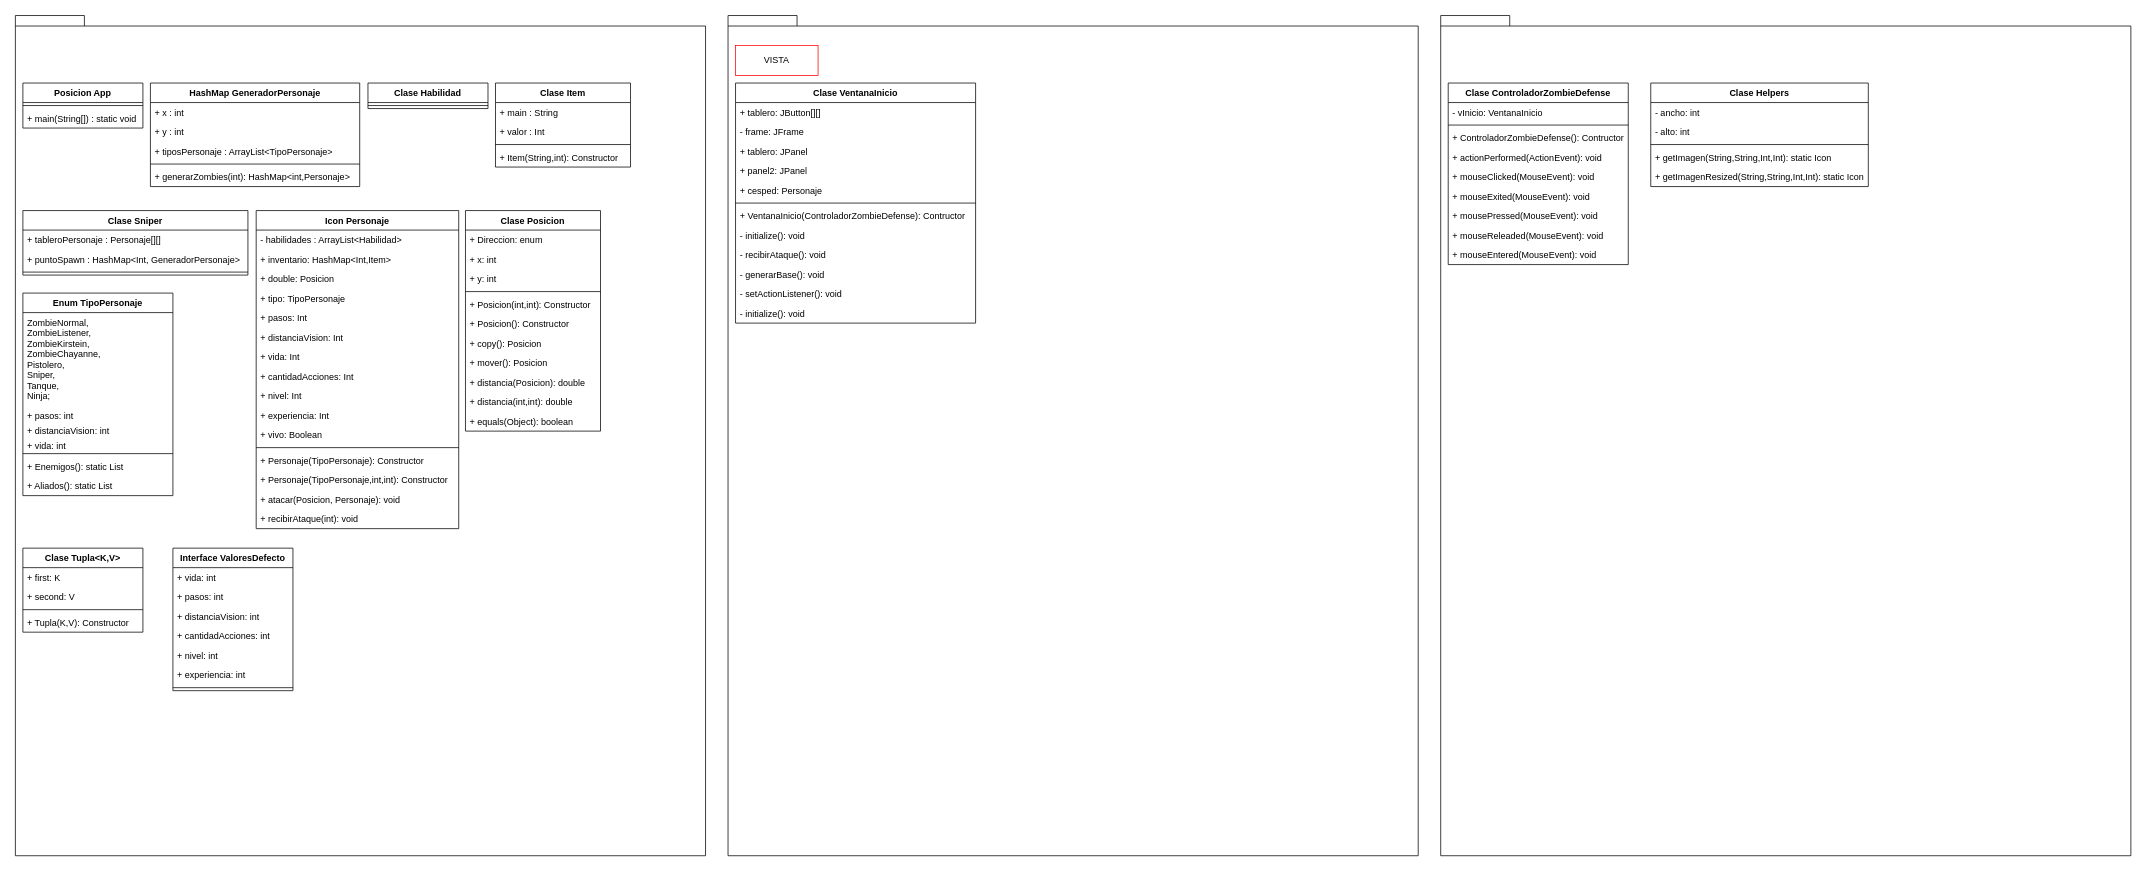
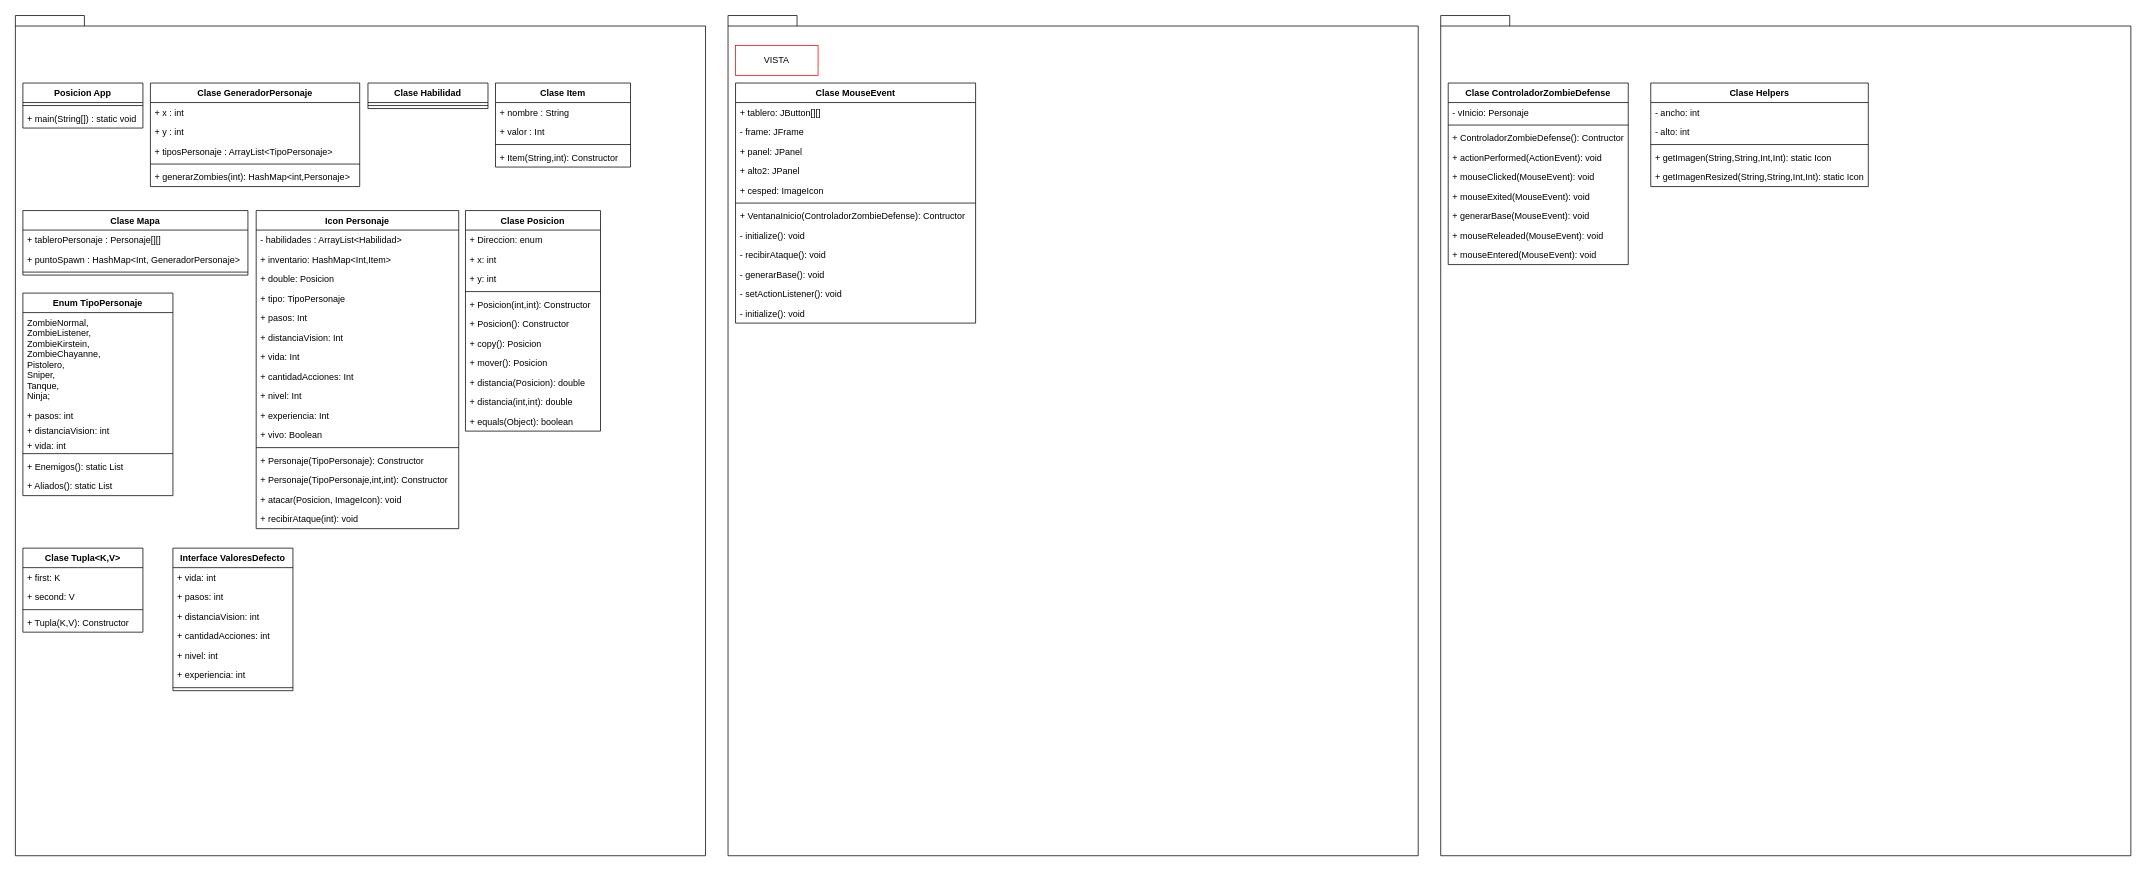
(255, 93) -> (255, 93)
(855, 93) -> (855, 93)
(530, 113) -> (536, 113)
(1504, 113) -> (1497, 113)
(776, 152) -> (771, 152)
(774, 171) -> (771, 171)
(784, 191) -> (784, 191)
(1528, 216) -> (1525, 216)
(135, 221) -> (135, 221)
(339, 500) -> (339, 500)
